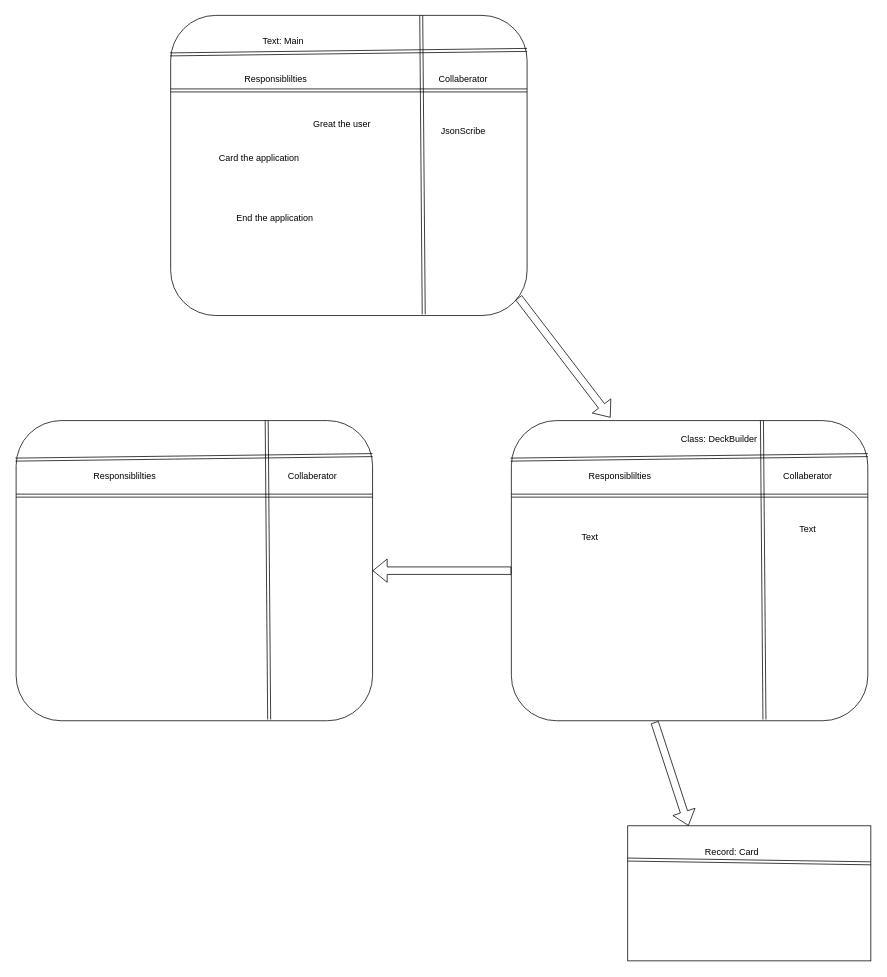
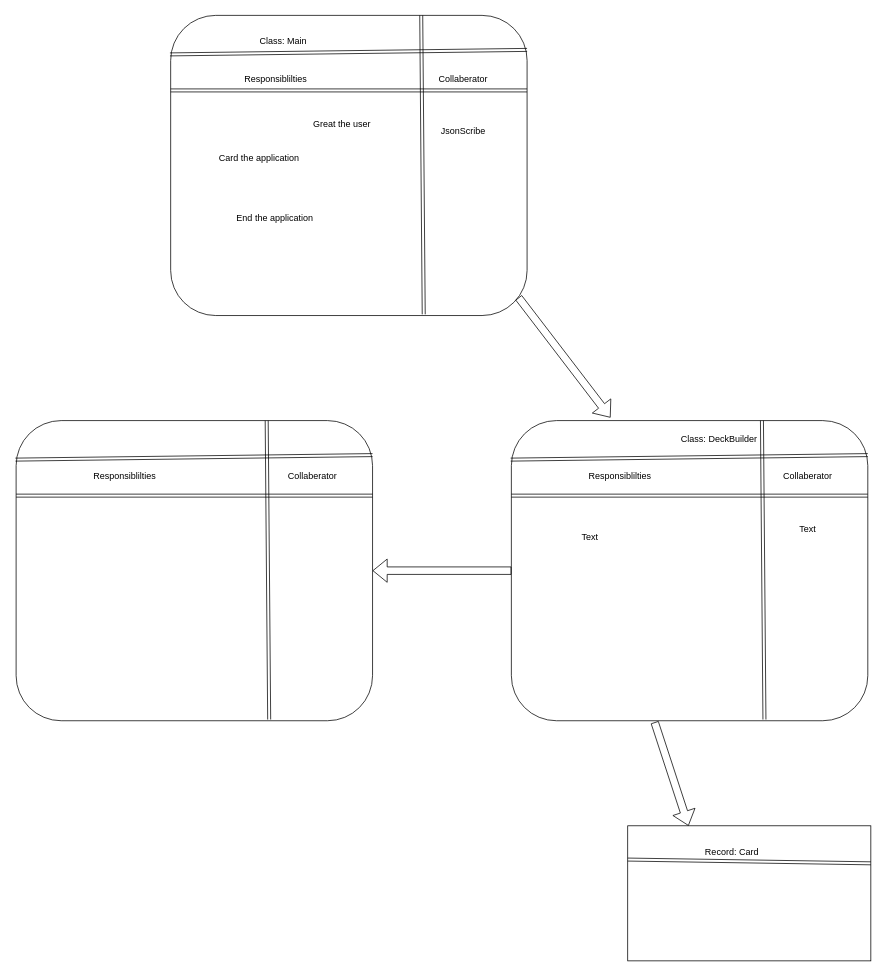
(283, 42) -> (283, 42)
